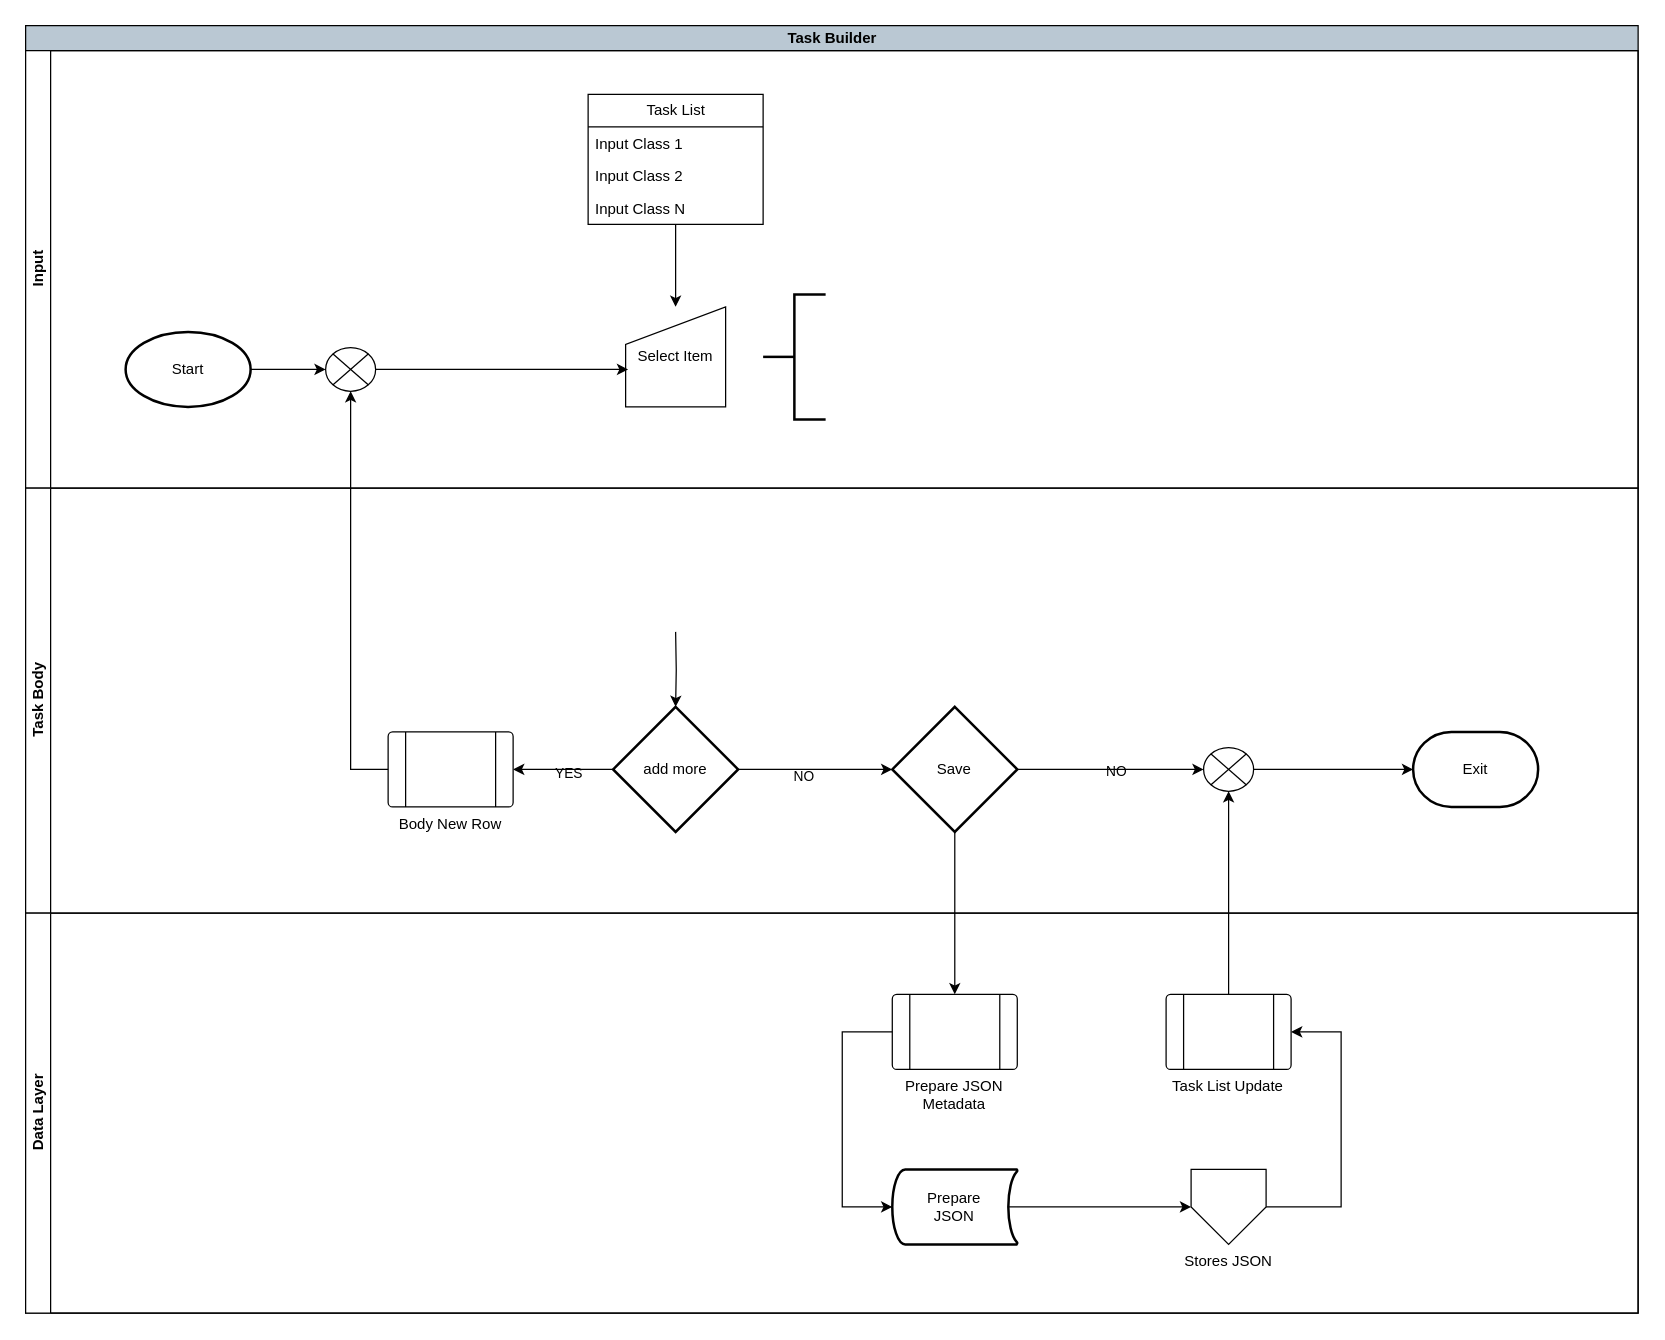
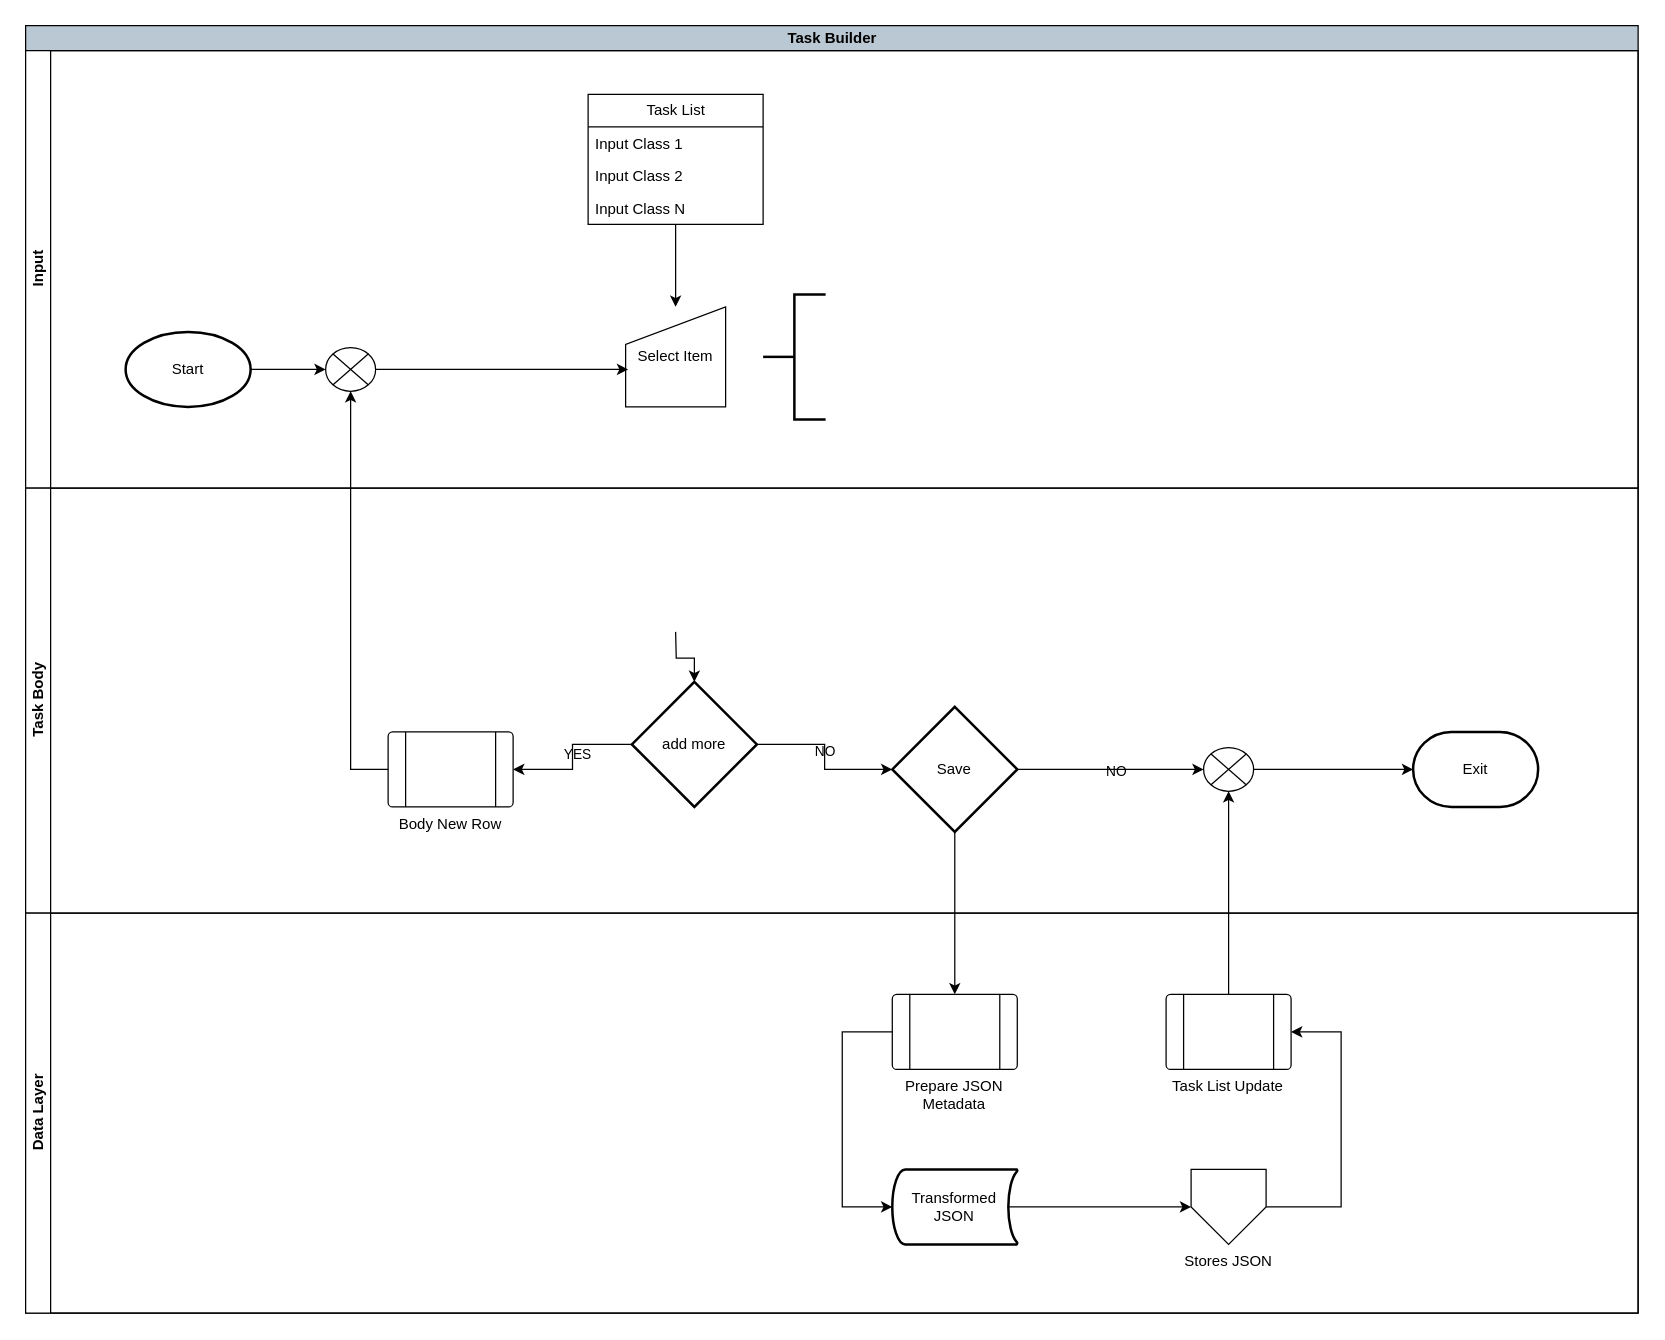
(676, 769) -> (694, 744)
(954, 1207) -> (954, 1207)
